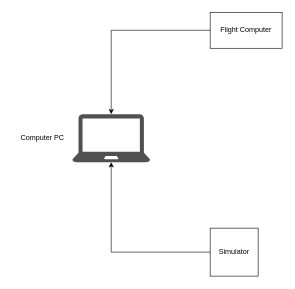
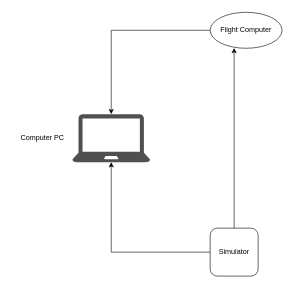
(246, 30) -> (246, 30)
none -> (234, 53)
(234, 252) -> (234, 252)
